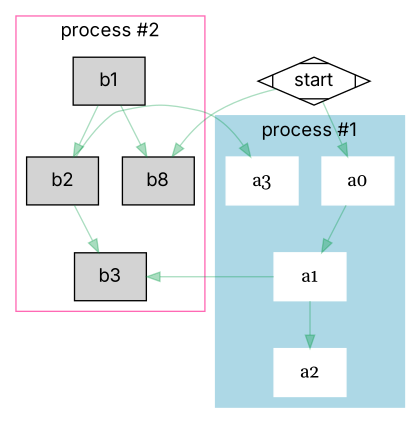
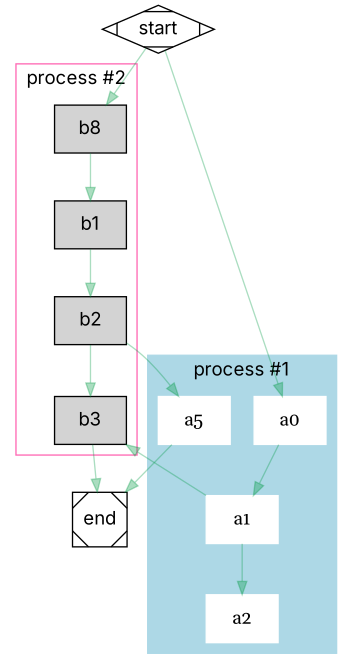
(131, 125) -> (90, 170)
(262, 181) -> (194, 420)
none -> (100, 520)
